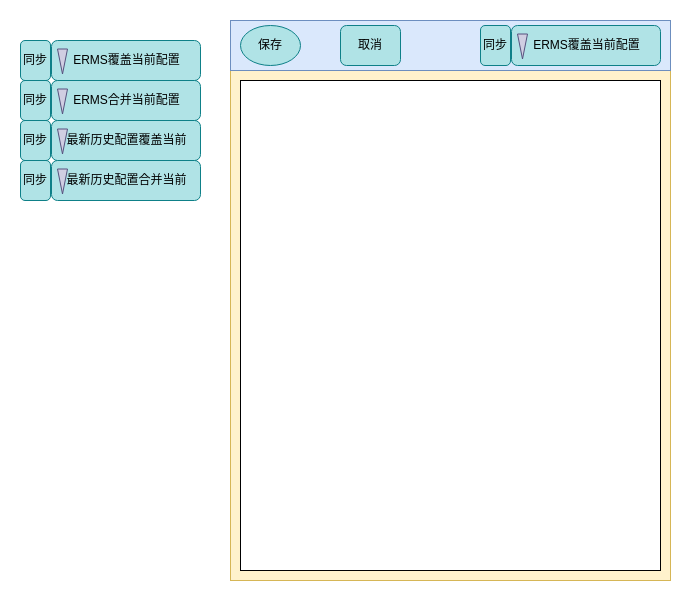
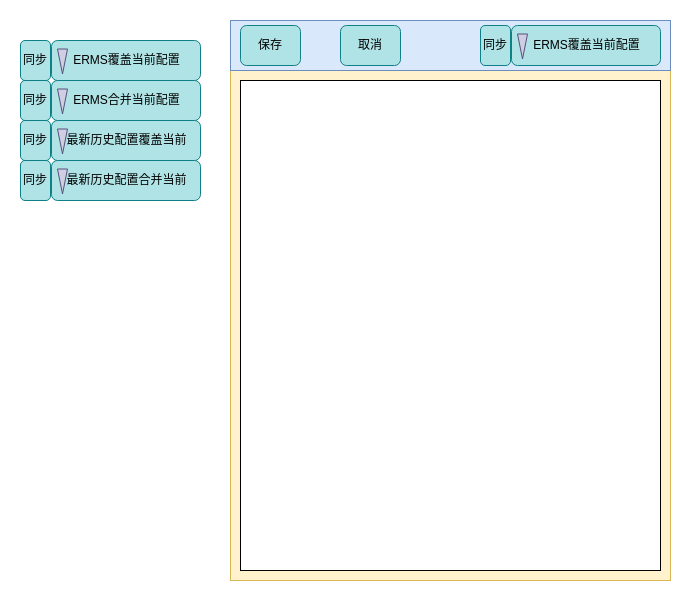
(271, 46) -> (271, 46)
